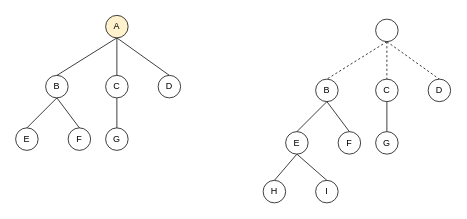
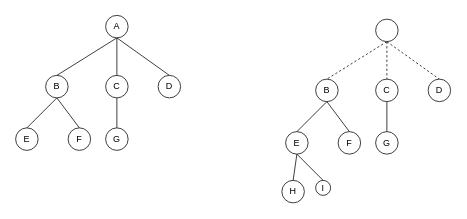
(117, 27) -> (117, 27)
(274, 192) -> (293, 192)
(327, 192) -> (323, 188)
